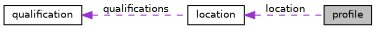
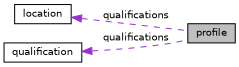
(284, 10) -> (135, 16)
(140, 15) -> (140, 47)
